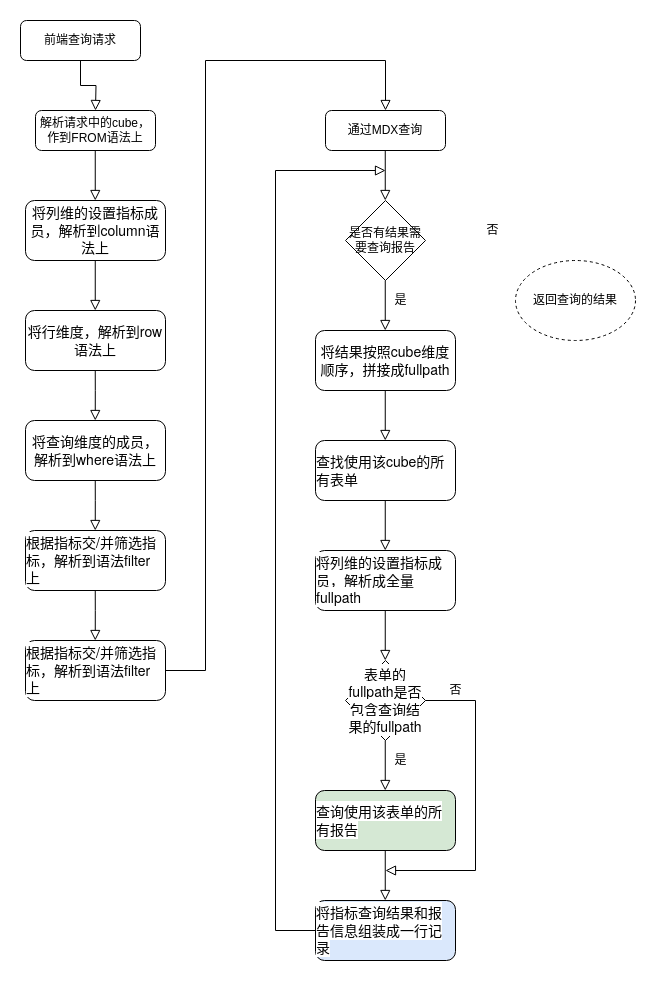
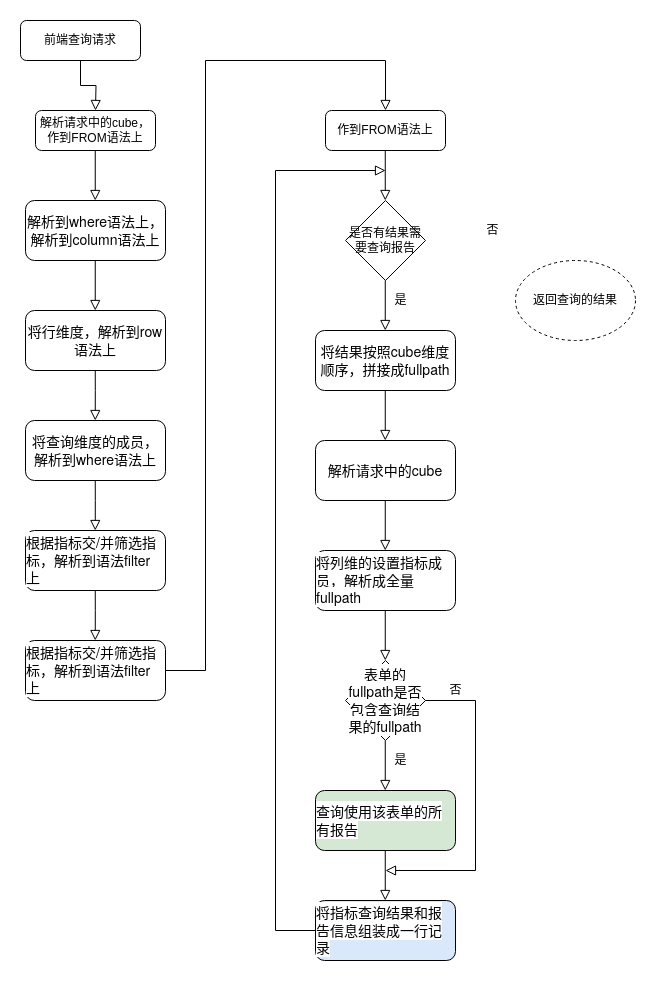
(386, 131) -> (386, 131)
(96, 231) -> (96, 231)
(386, 471) -> (386, 471)
